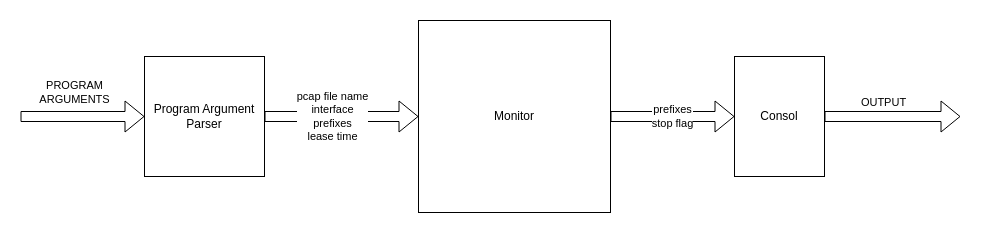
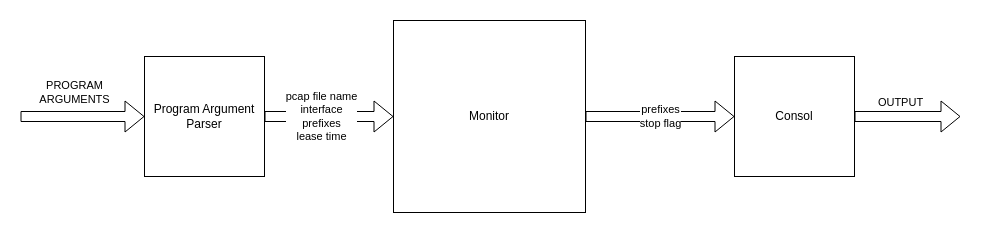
(515, 117) -> (490, 117)
(780, 117) -> (795, 117)
